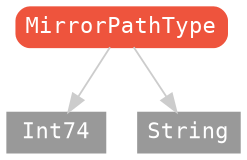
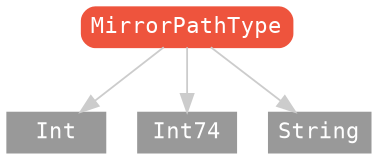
none -> (56, 133)
